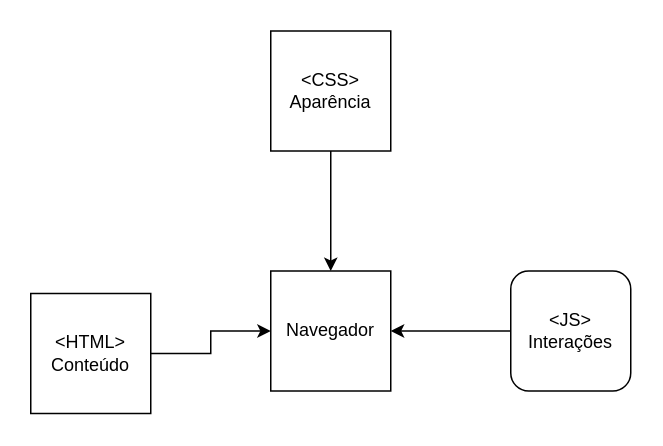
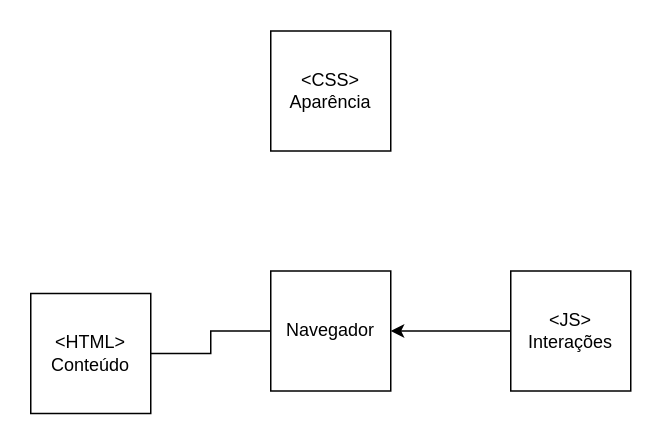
(331, 206) -> none
(259, 331) -> (263, 331)
(571, 331) -> (571, 331)
